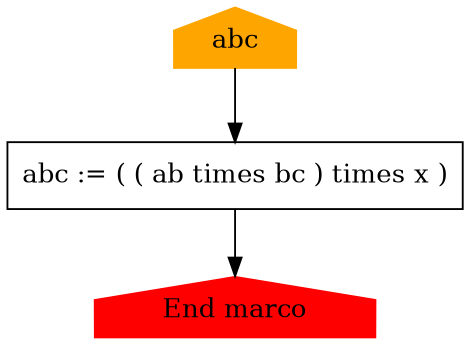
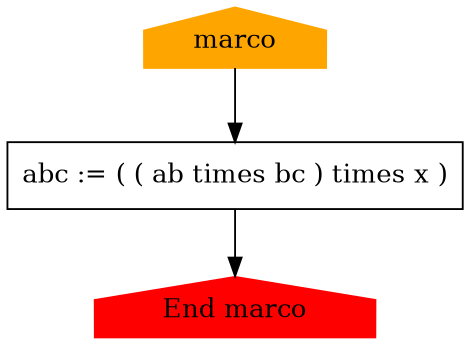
(235, 41) -> (235, 41)
